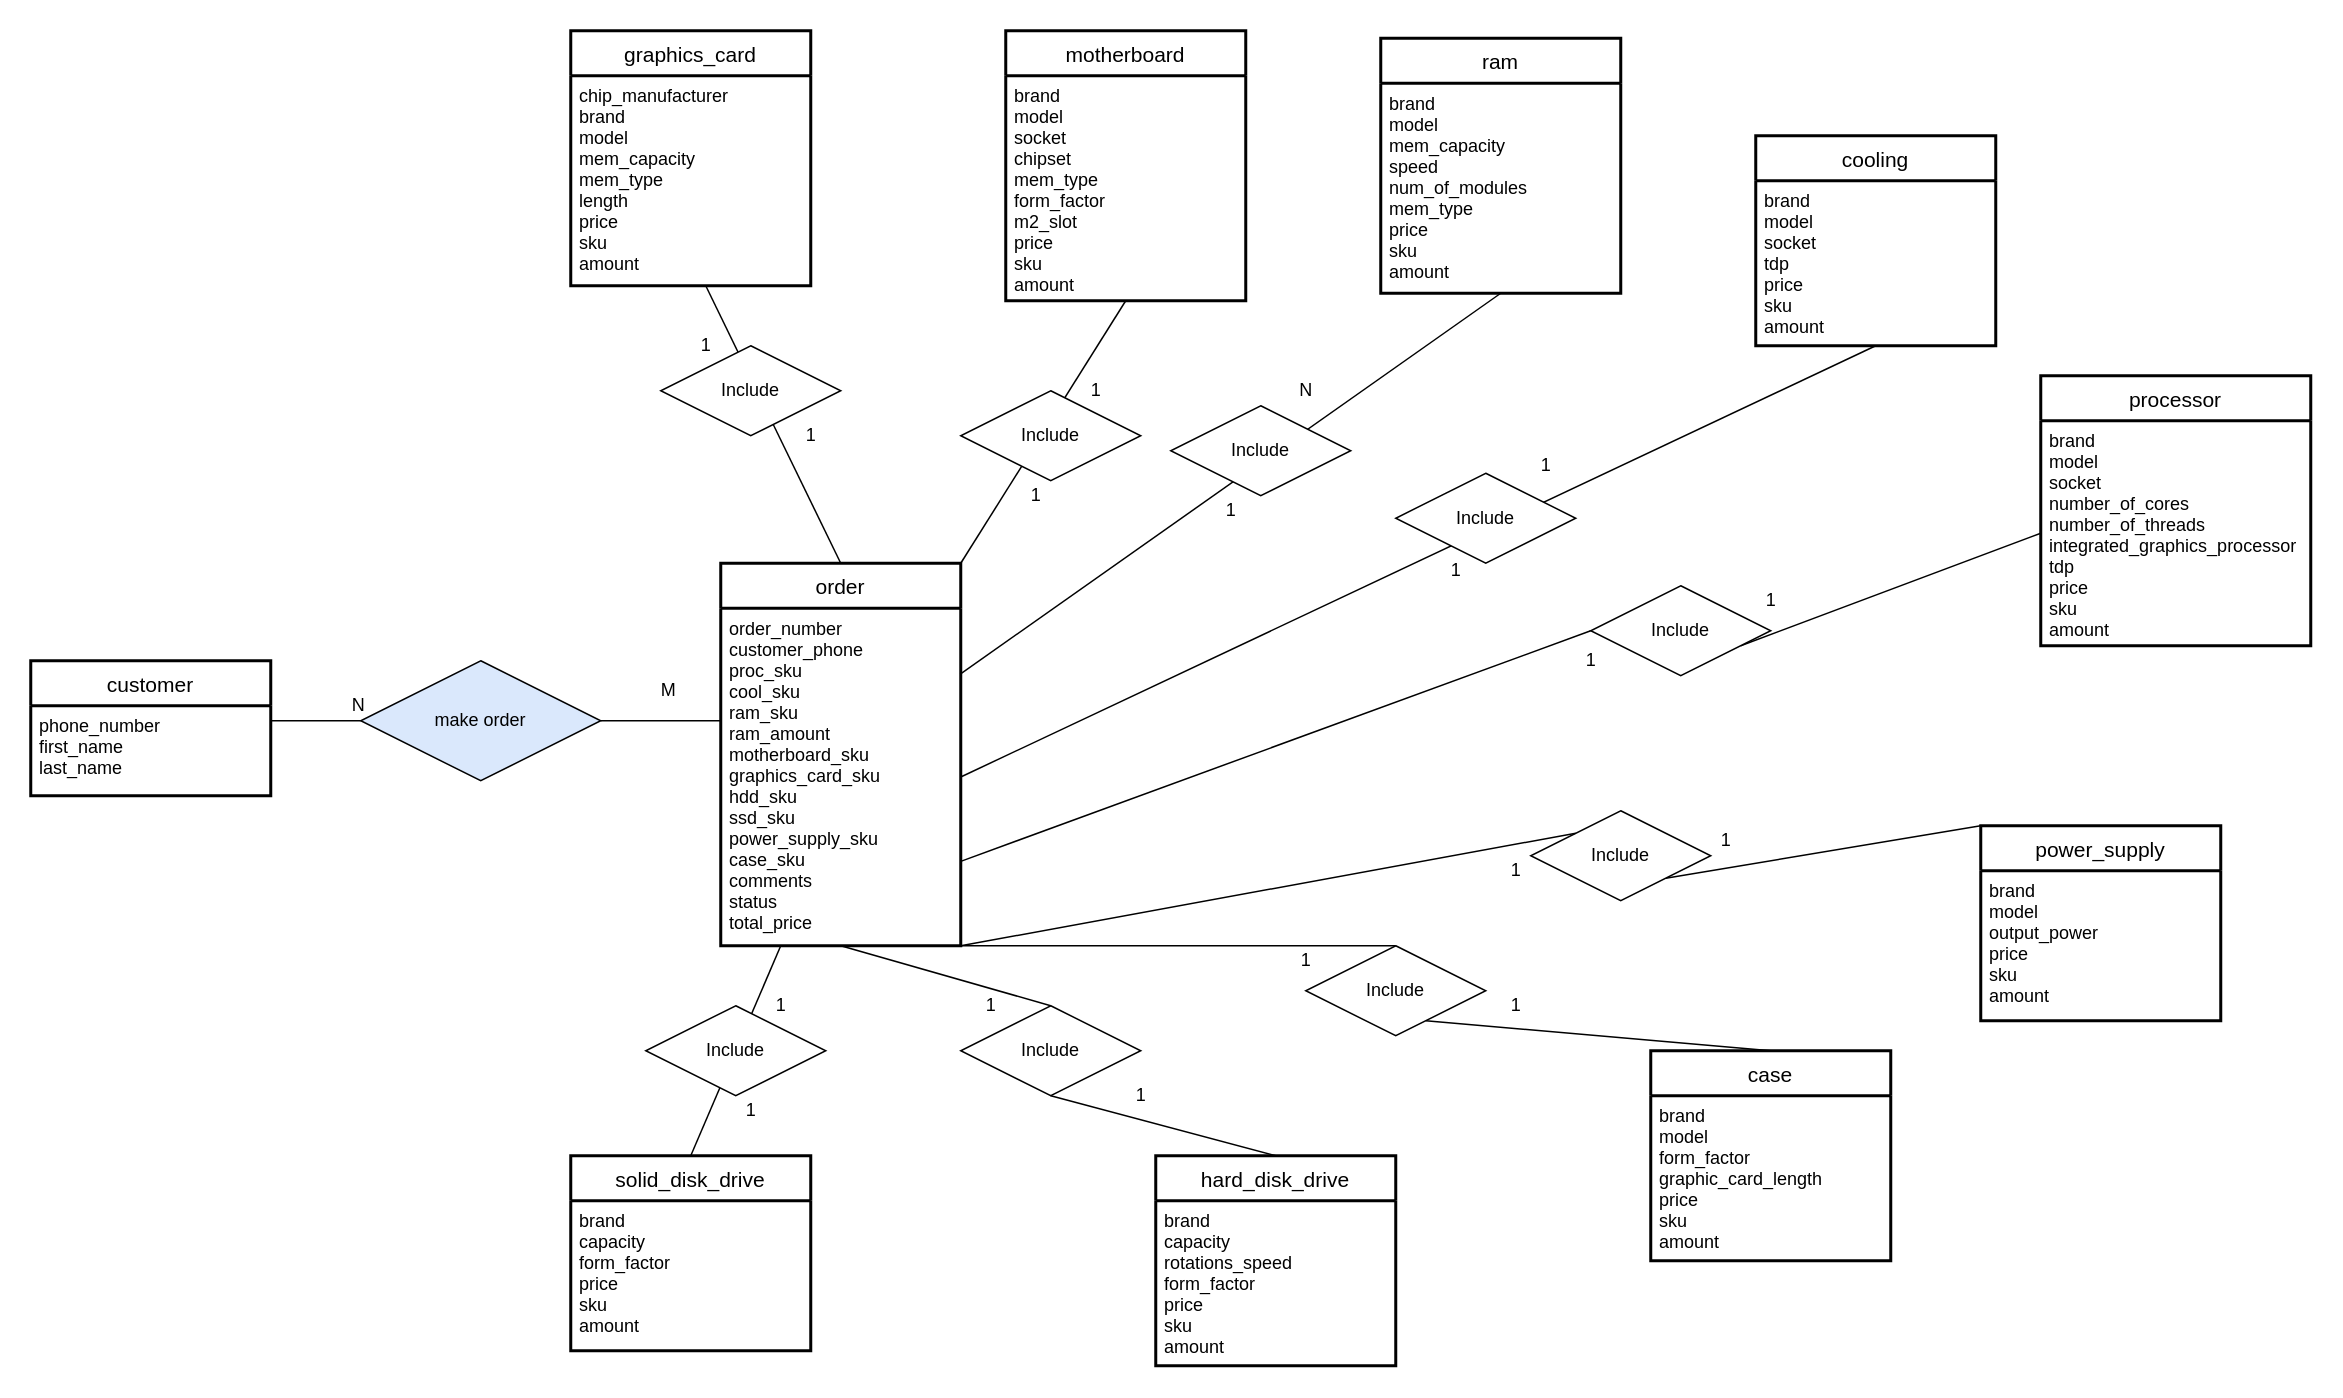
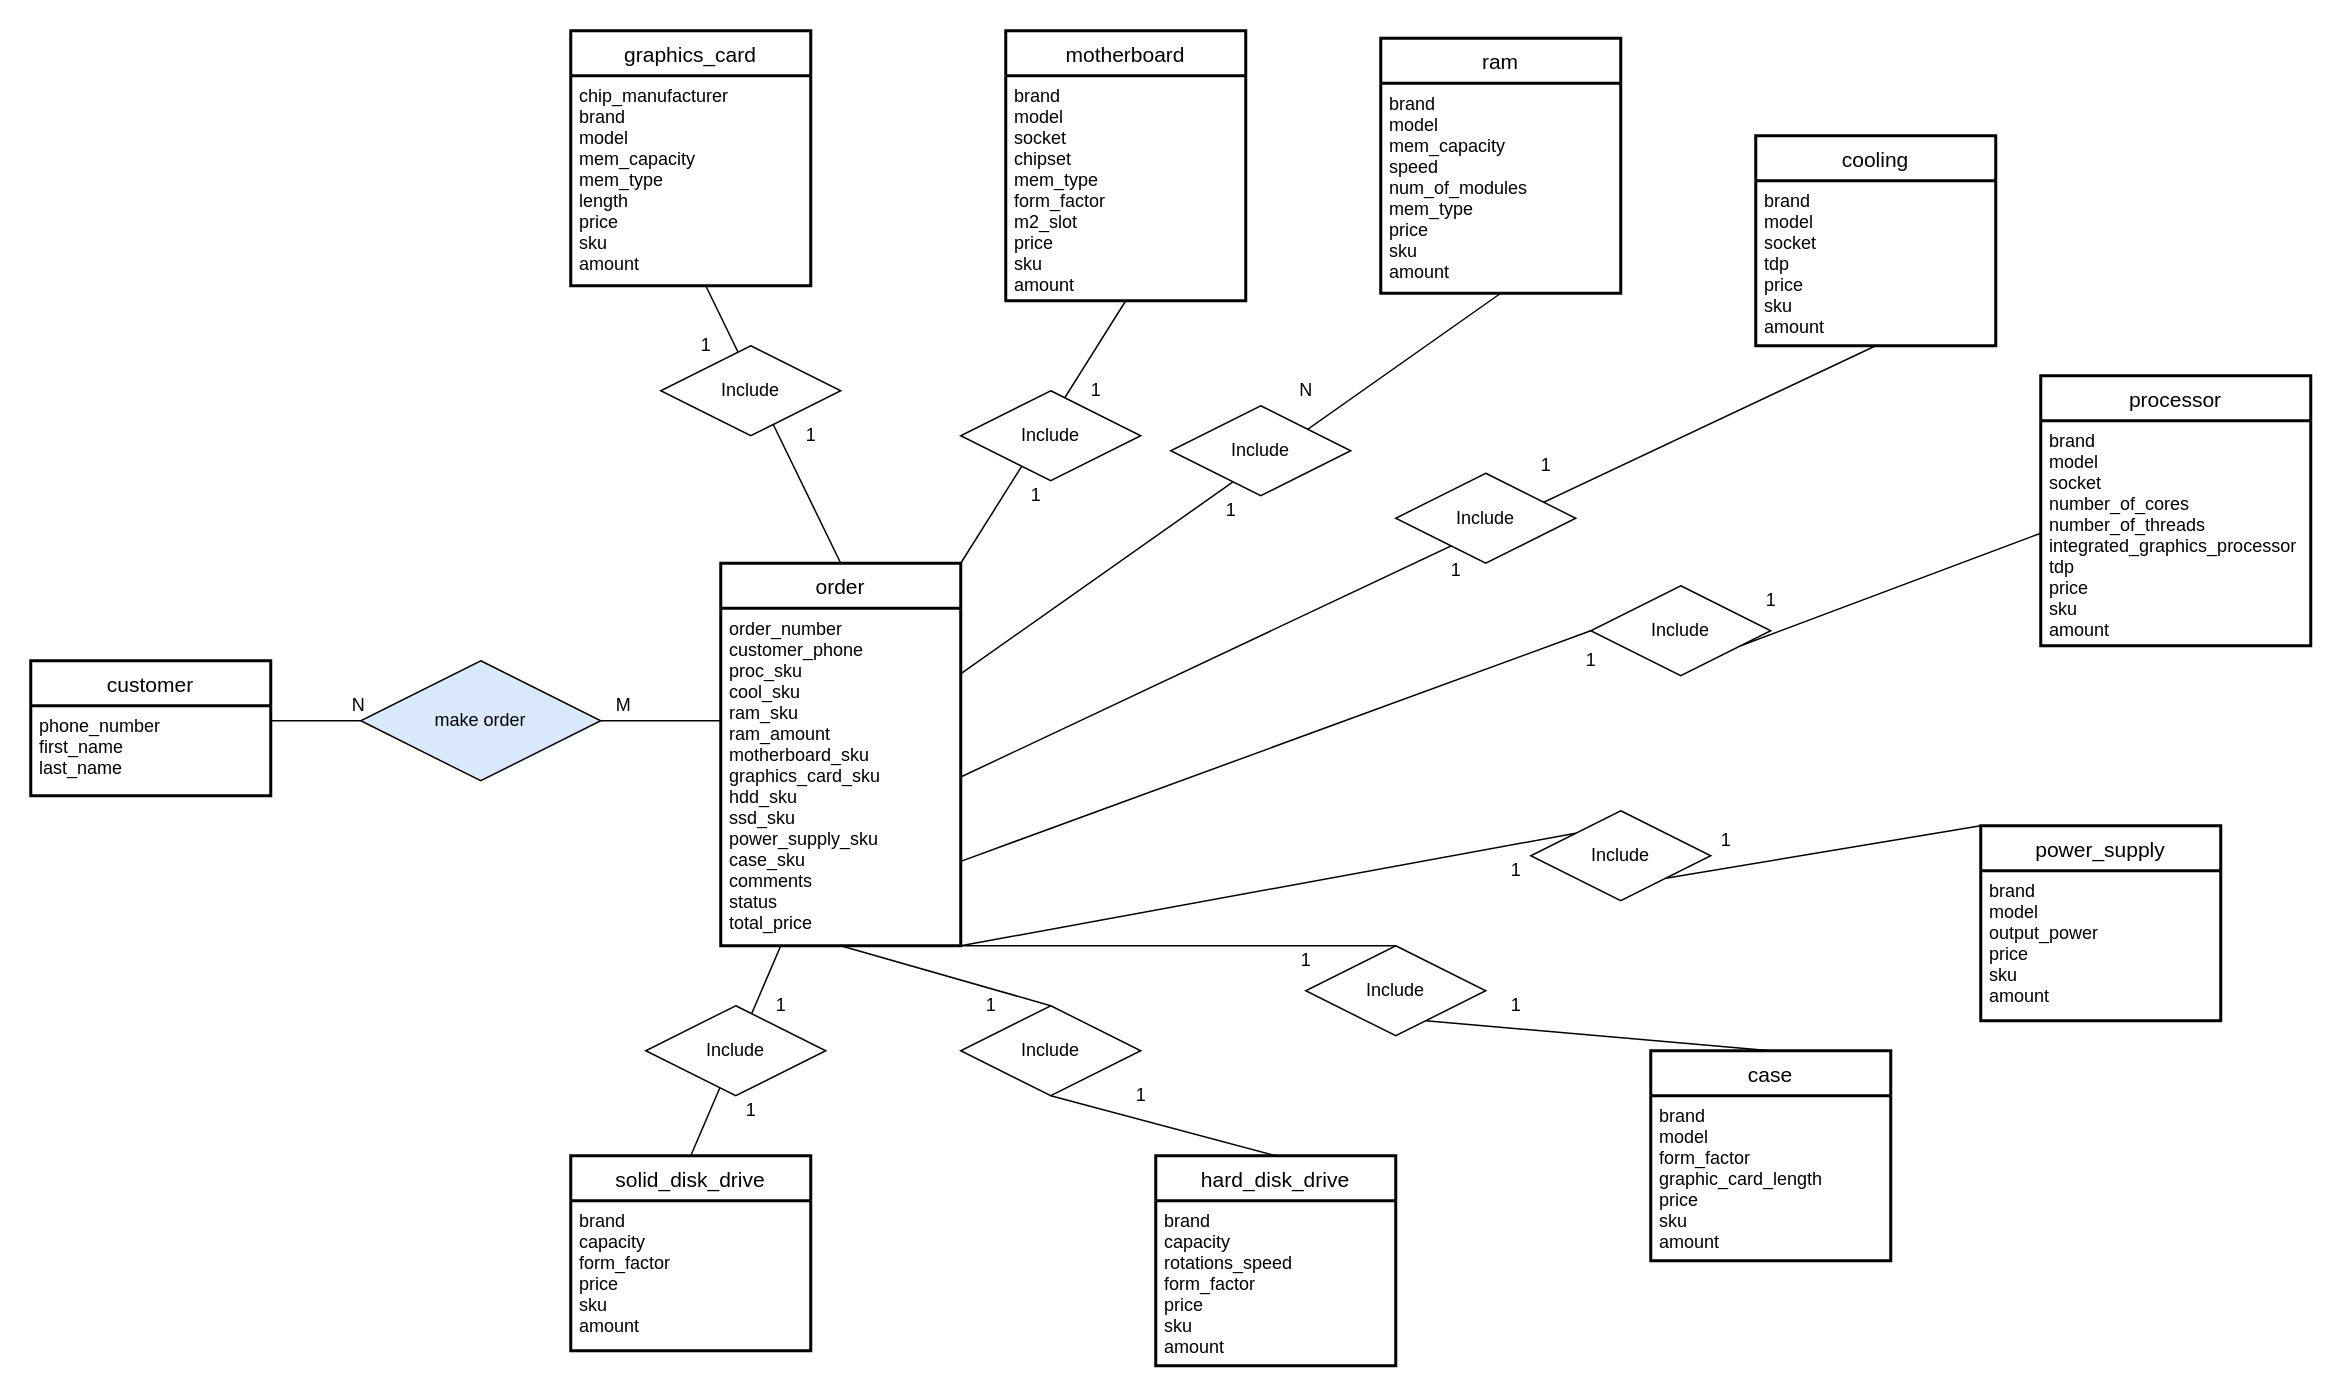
(668, 691) -> (623, 706)
